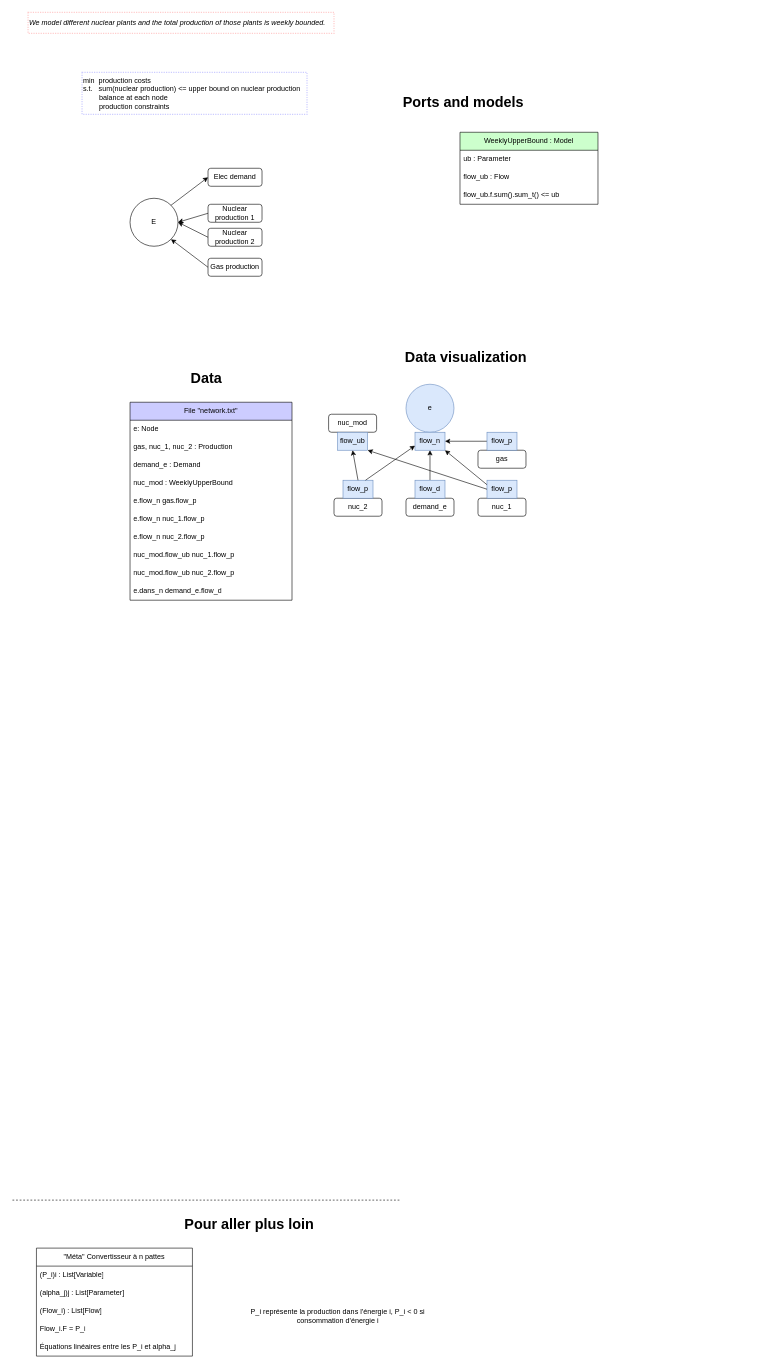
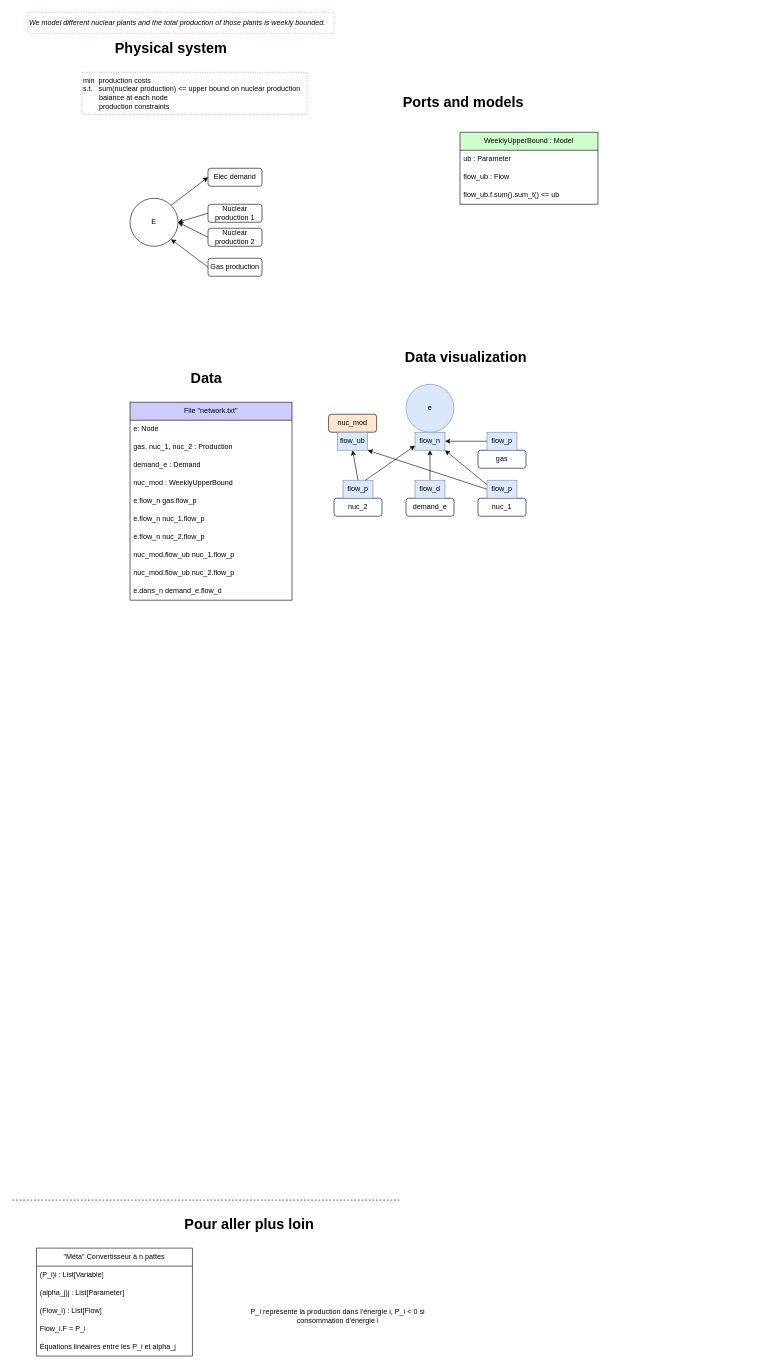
none -> (187, 48)
(353, 423) -> (353, 423)
